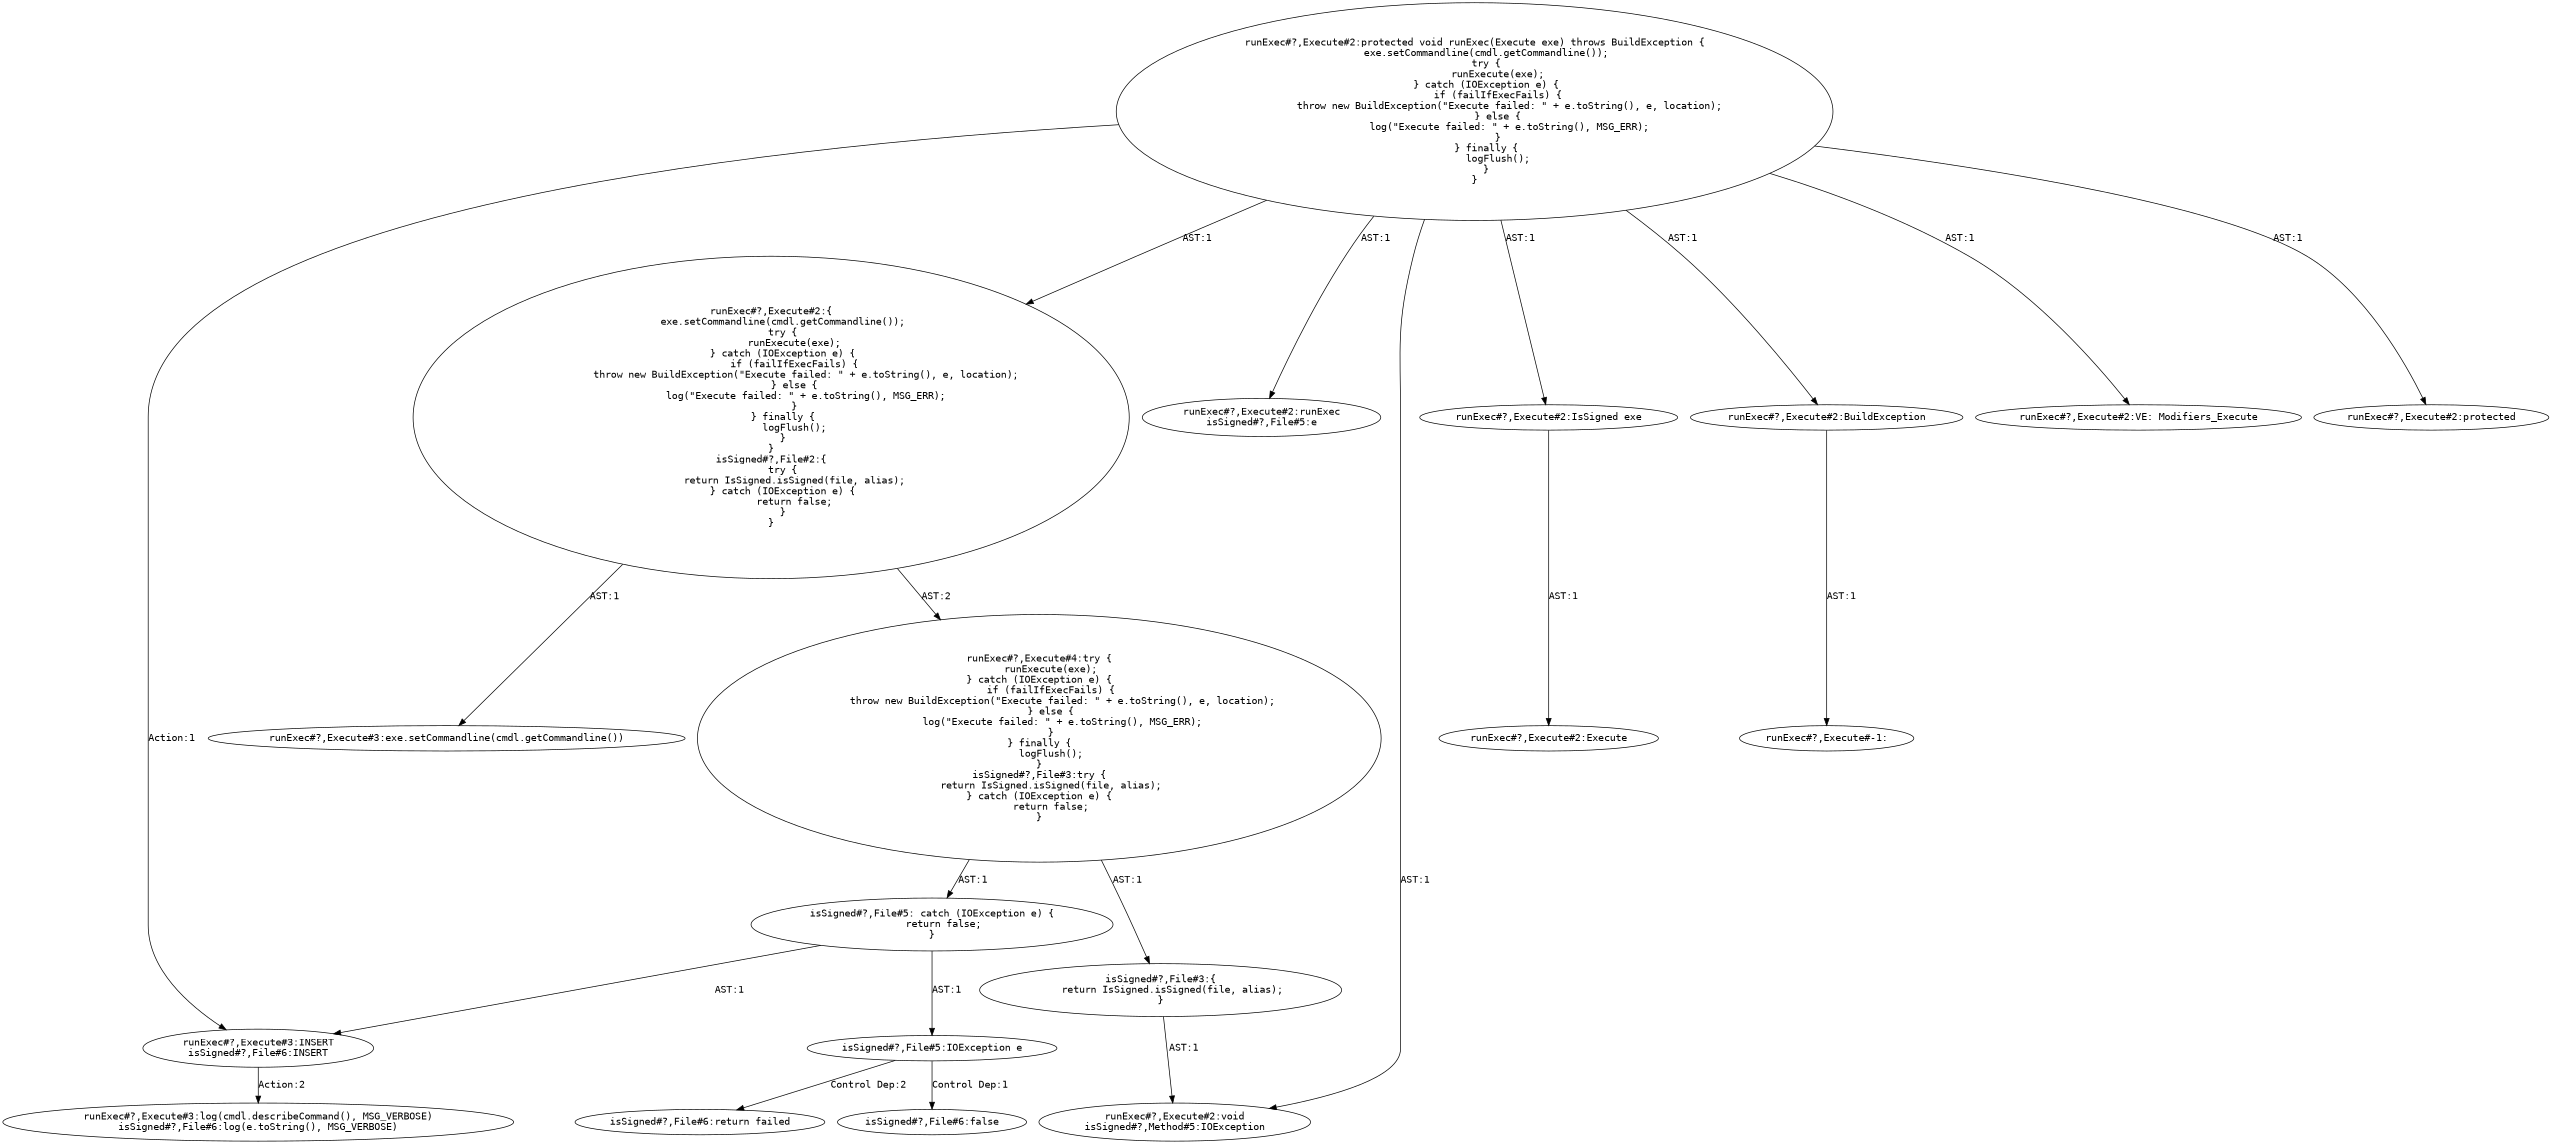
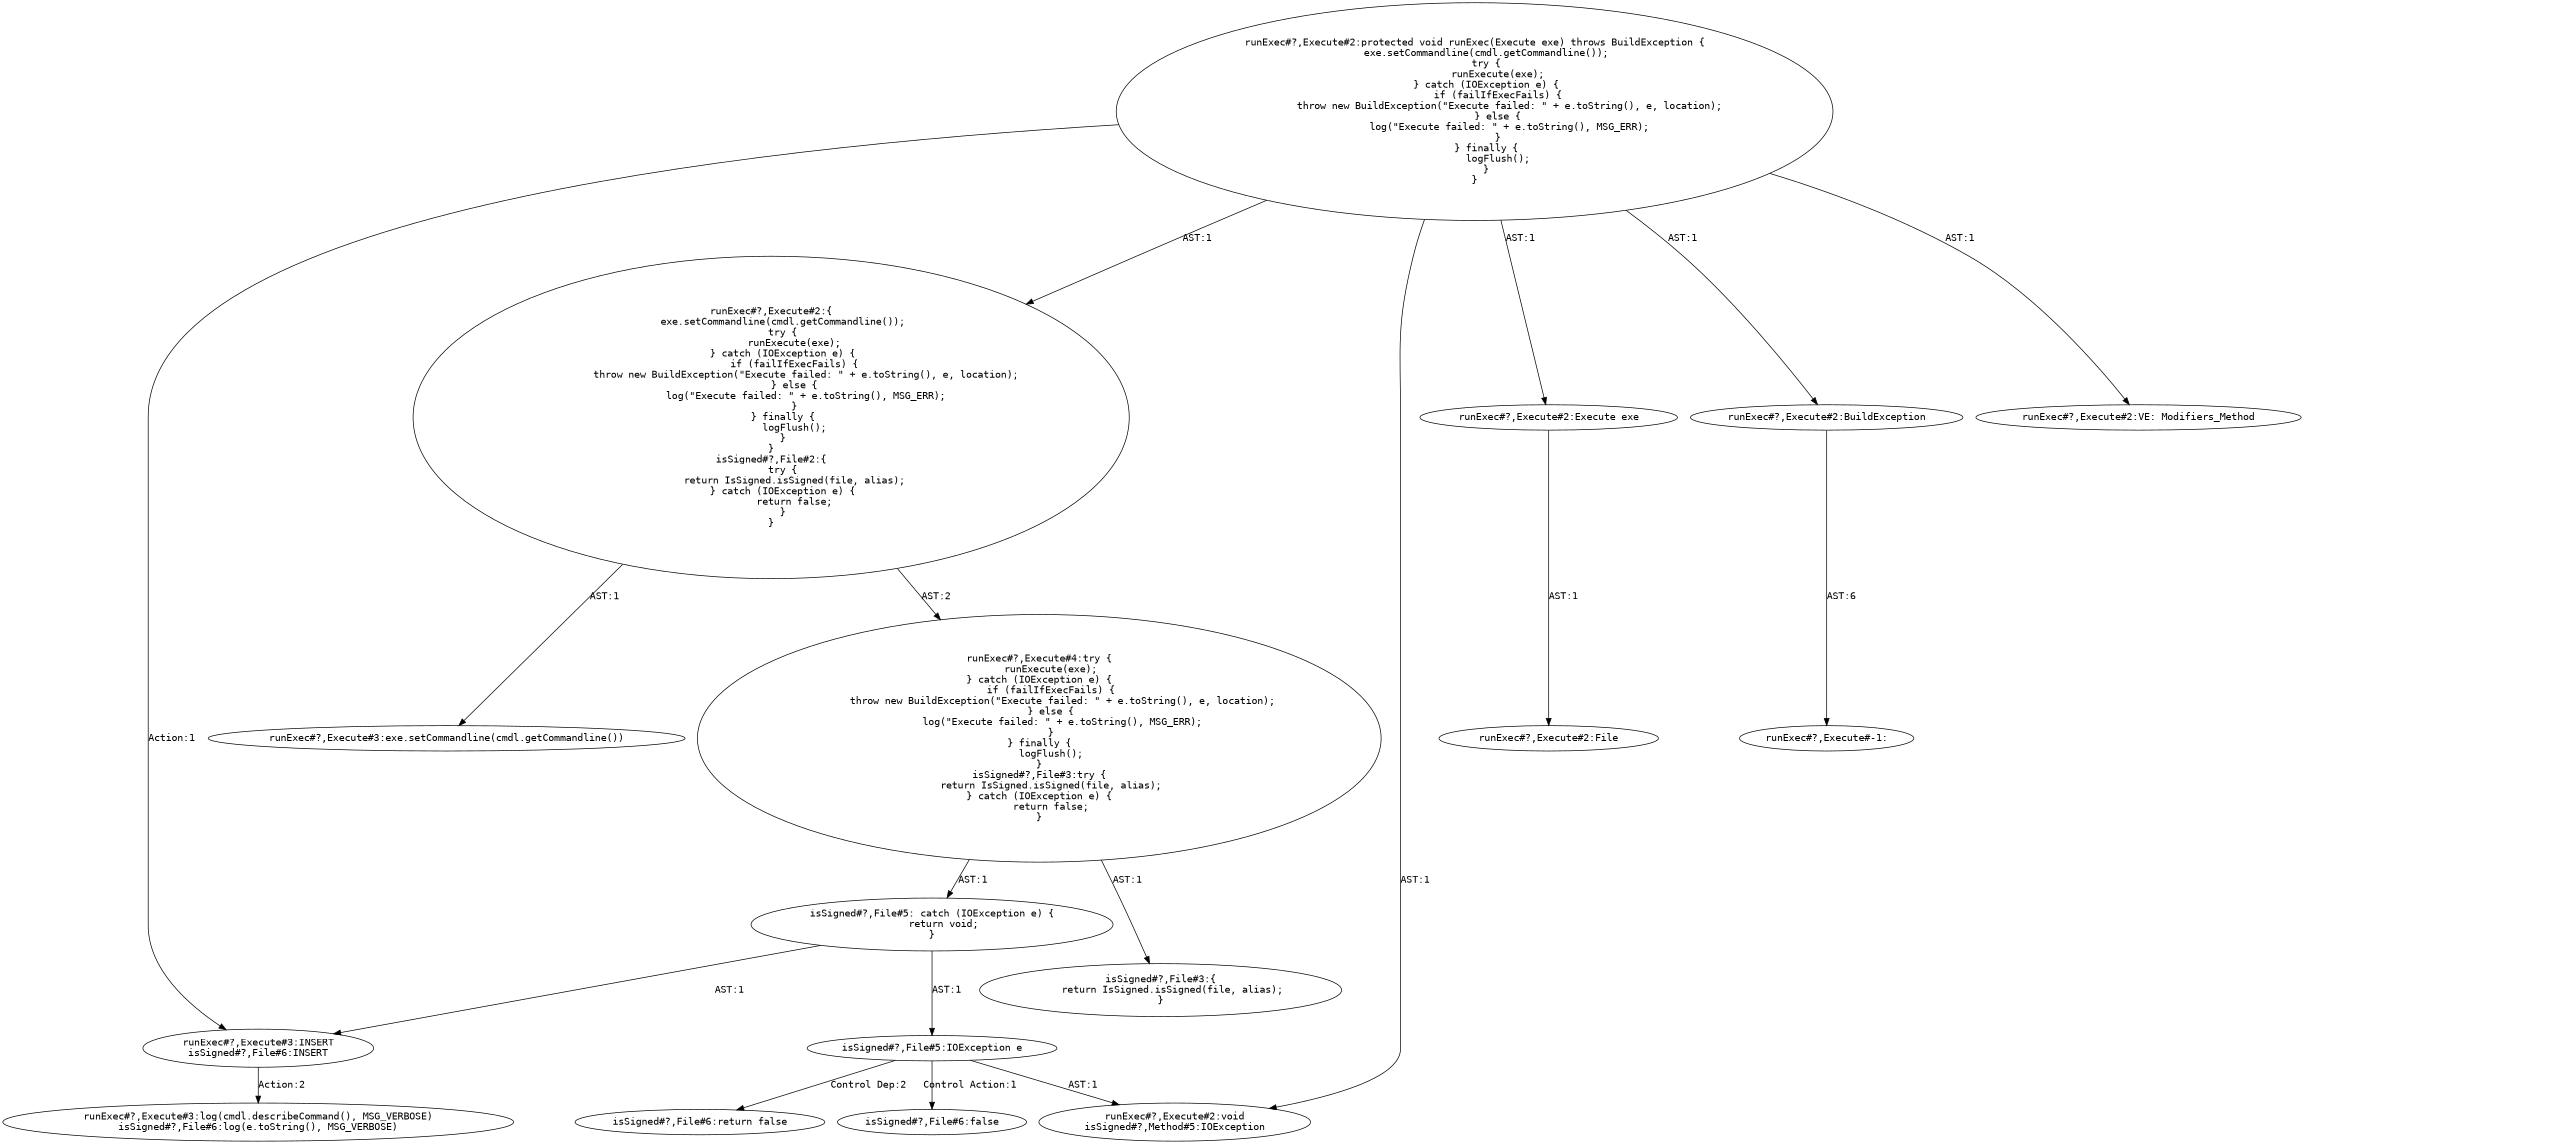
(1262, 417) -> none
(1549, 417) -> (1549, 417)
(2139, 417) -> (2139, 417)
(2431, 417) -> none
(1841, 597) -> (1841, 597)
(1549, 738) -> (1549, 738)
(932, 925) -> (932, 925)
(1168, 1056) -> (1041, 1082)
(970, 1085) -> (970, 1085)
(700, 1122) -> (700, 1122)
